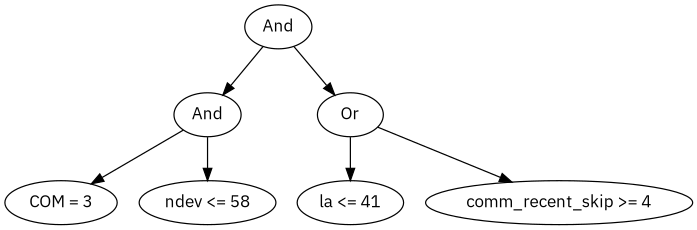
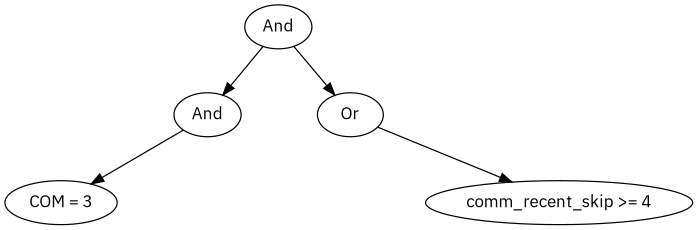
(208, 203) -> none
(350, 203) -> none
